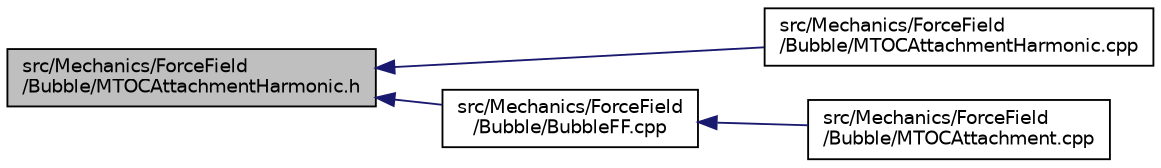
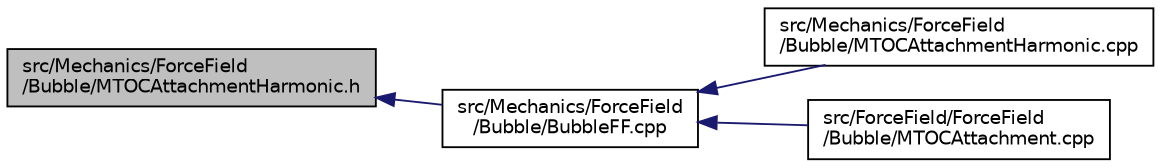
(579, 57) -> (771, 76)
(959, 130) -> (959, 130)
